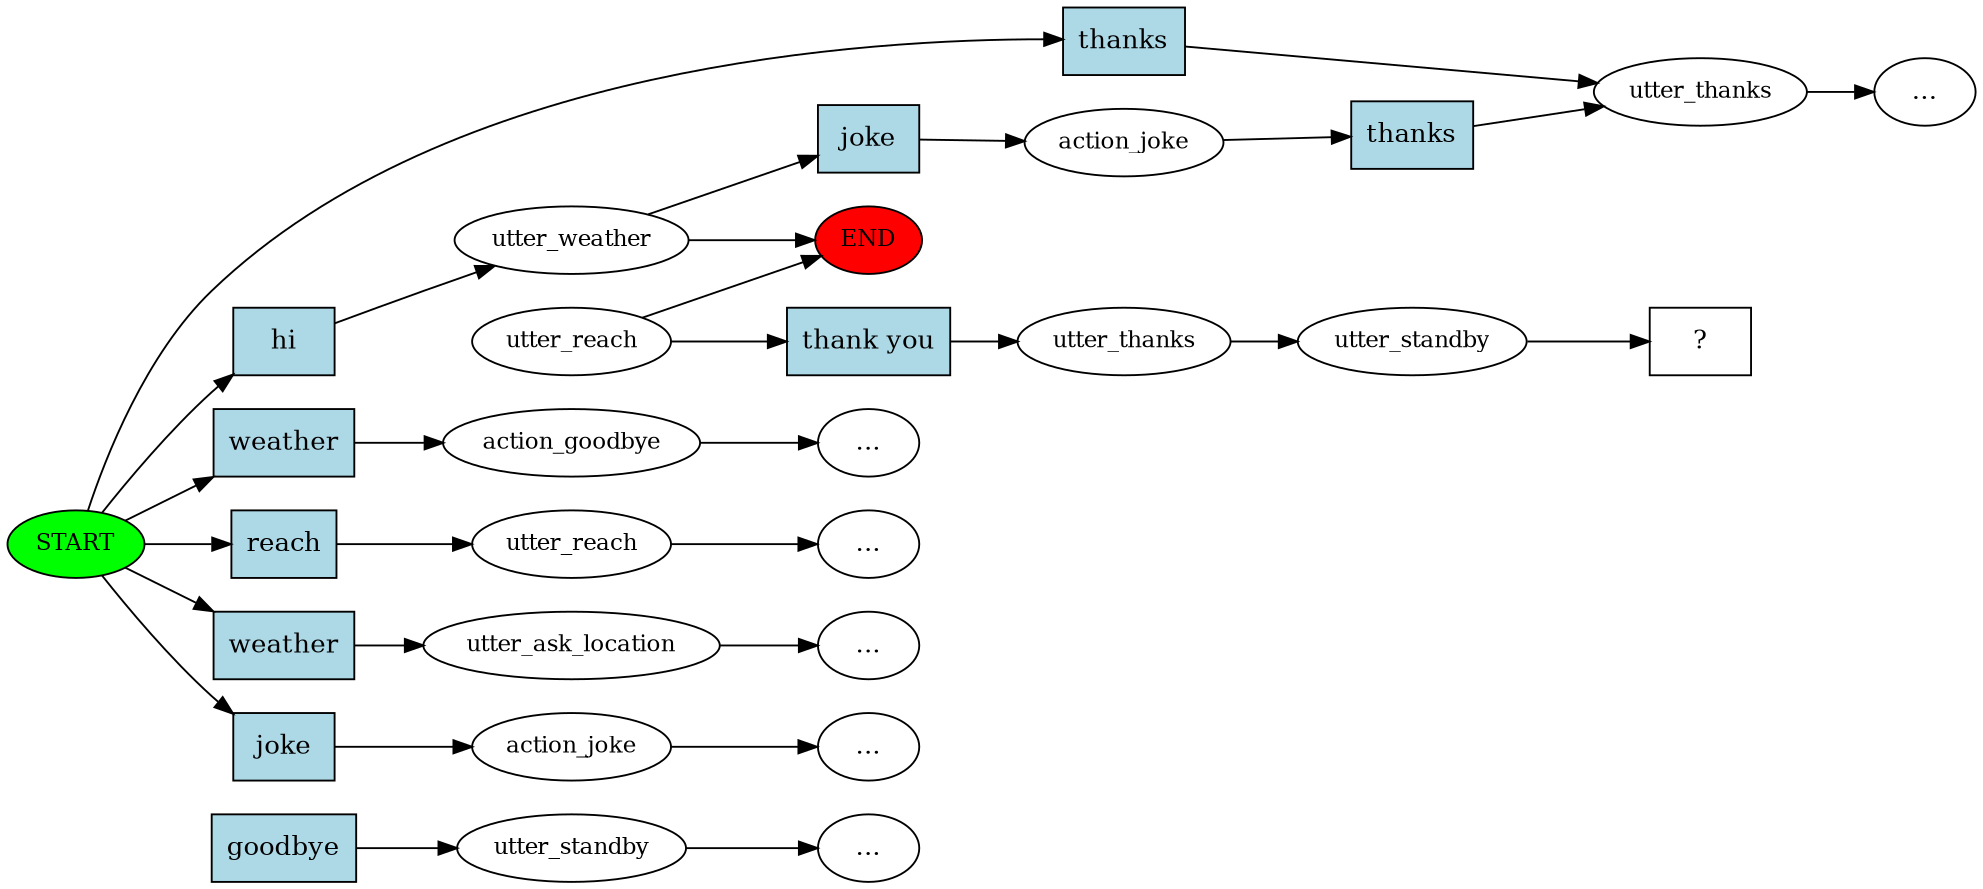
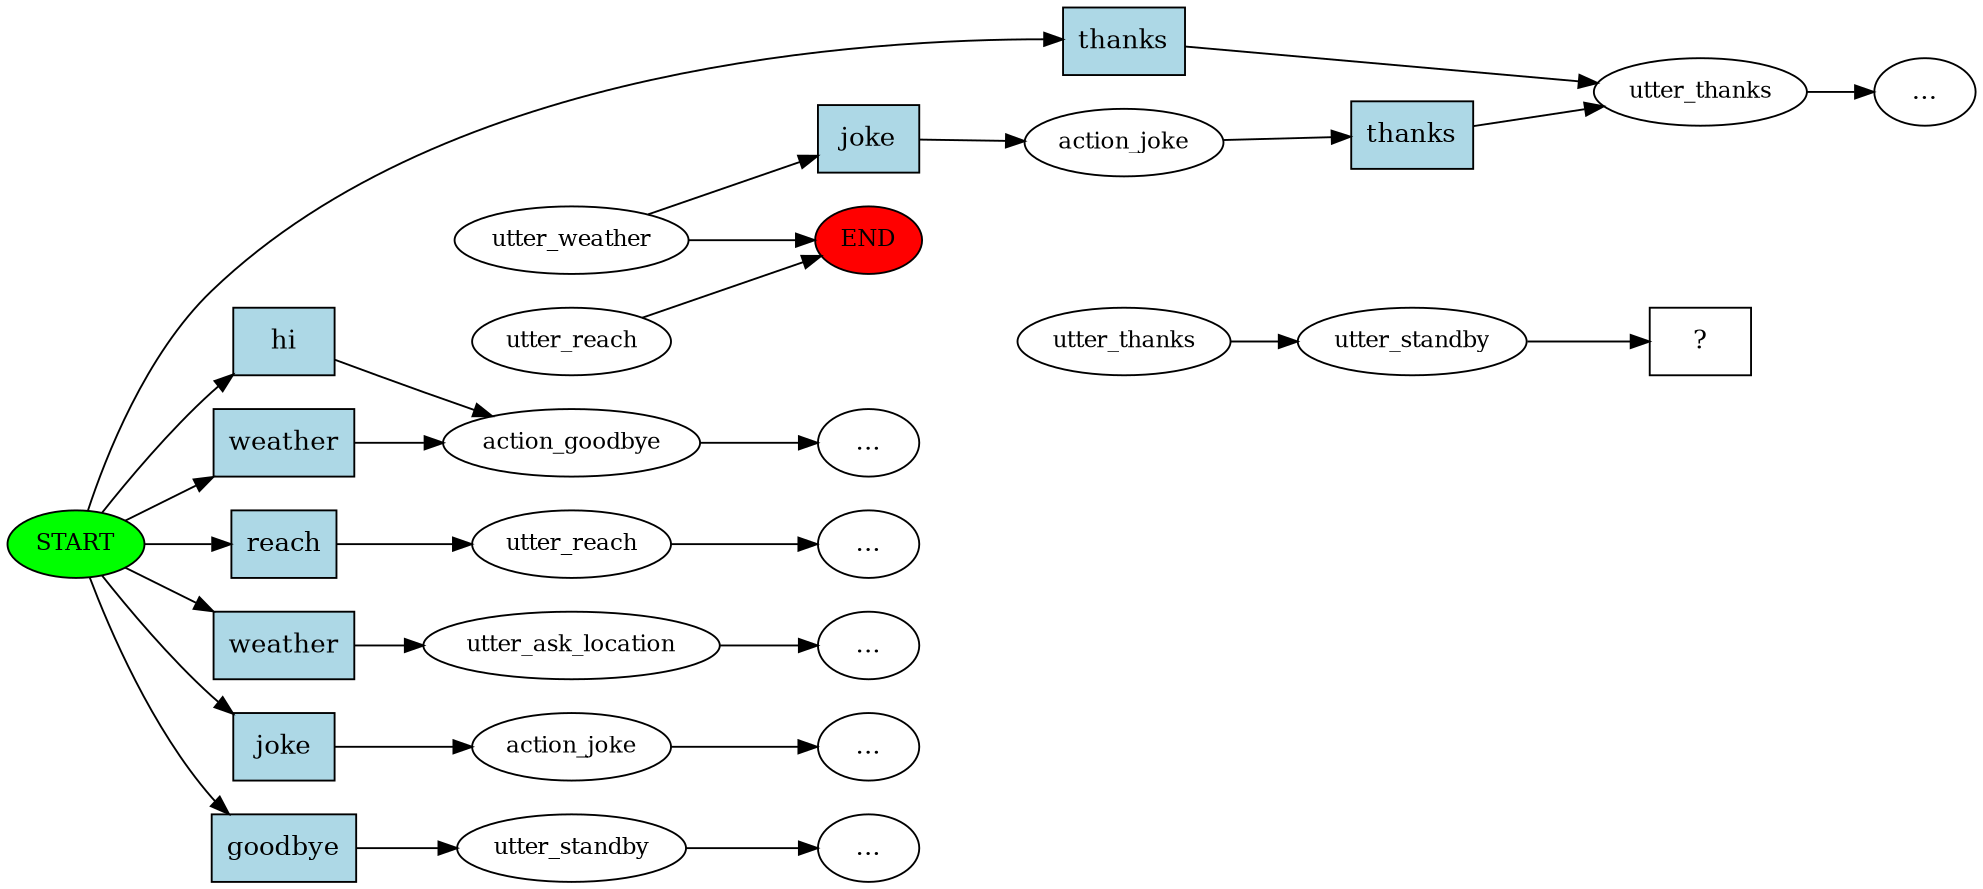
(406, 297) -> (404, 385)
(869, 342) -> none
none -> (143, 695)
